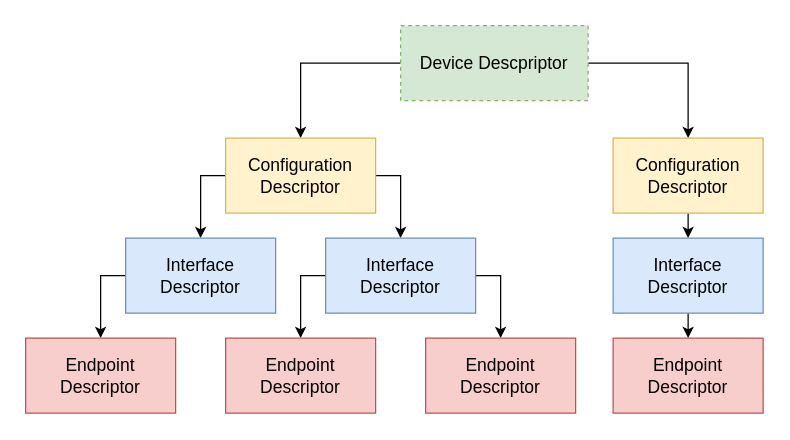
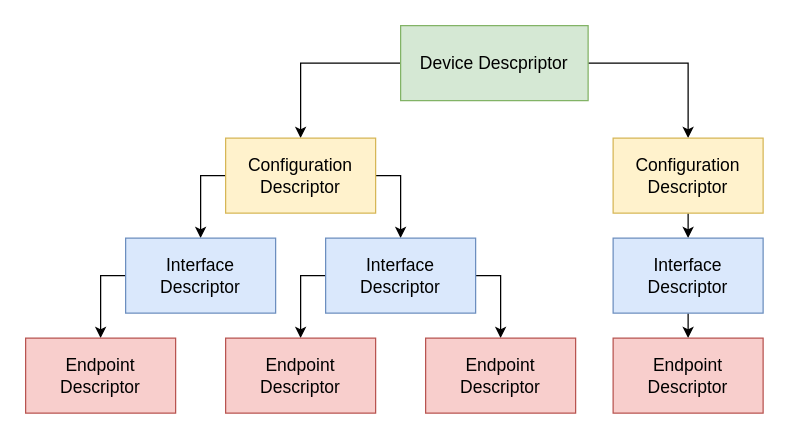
(494, 63) -> (494, 63)
